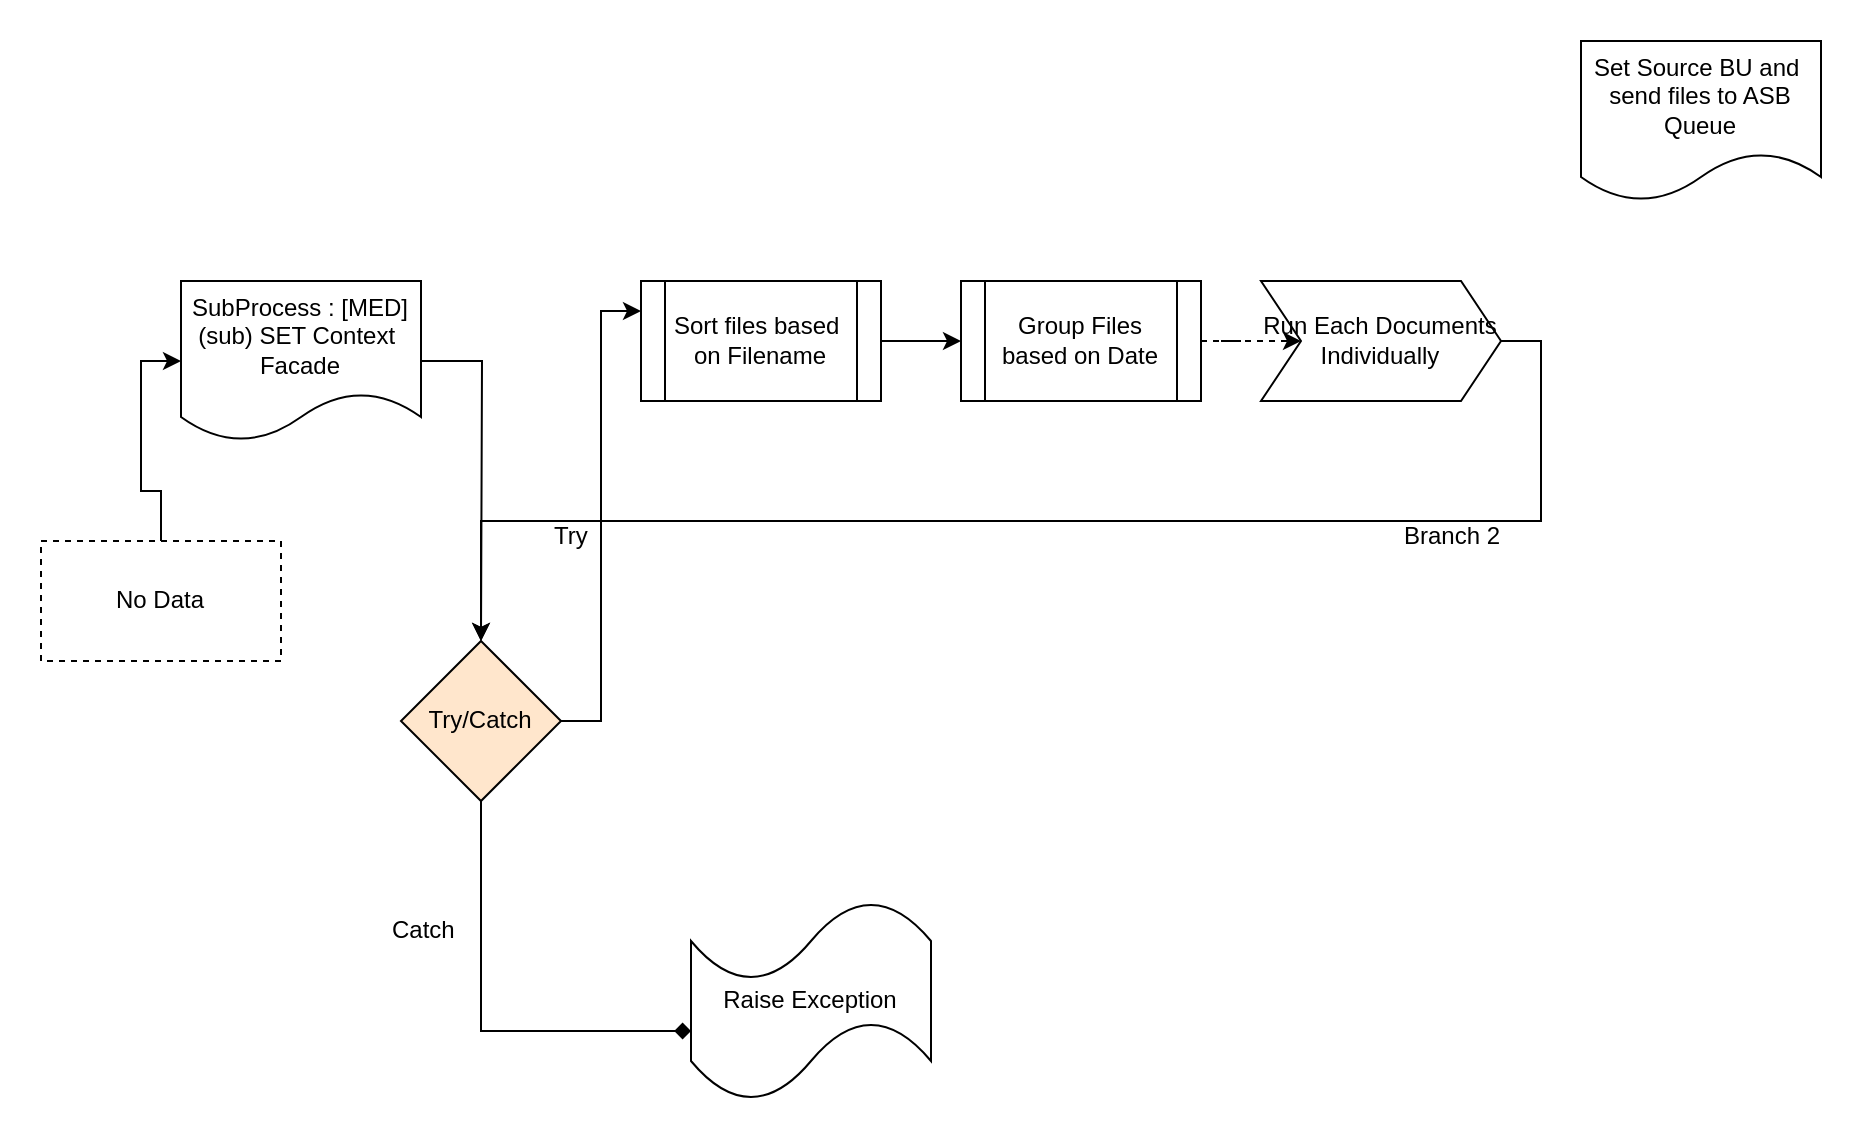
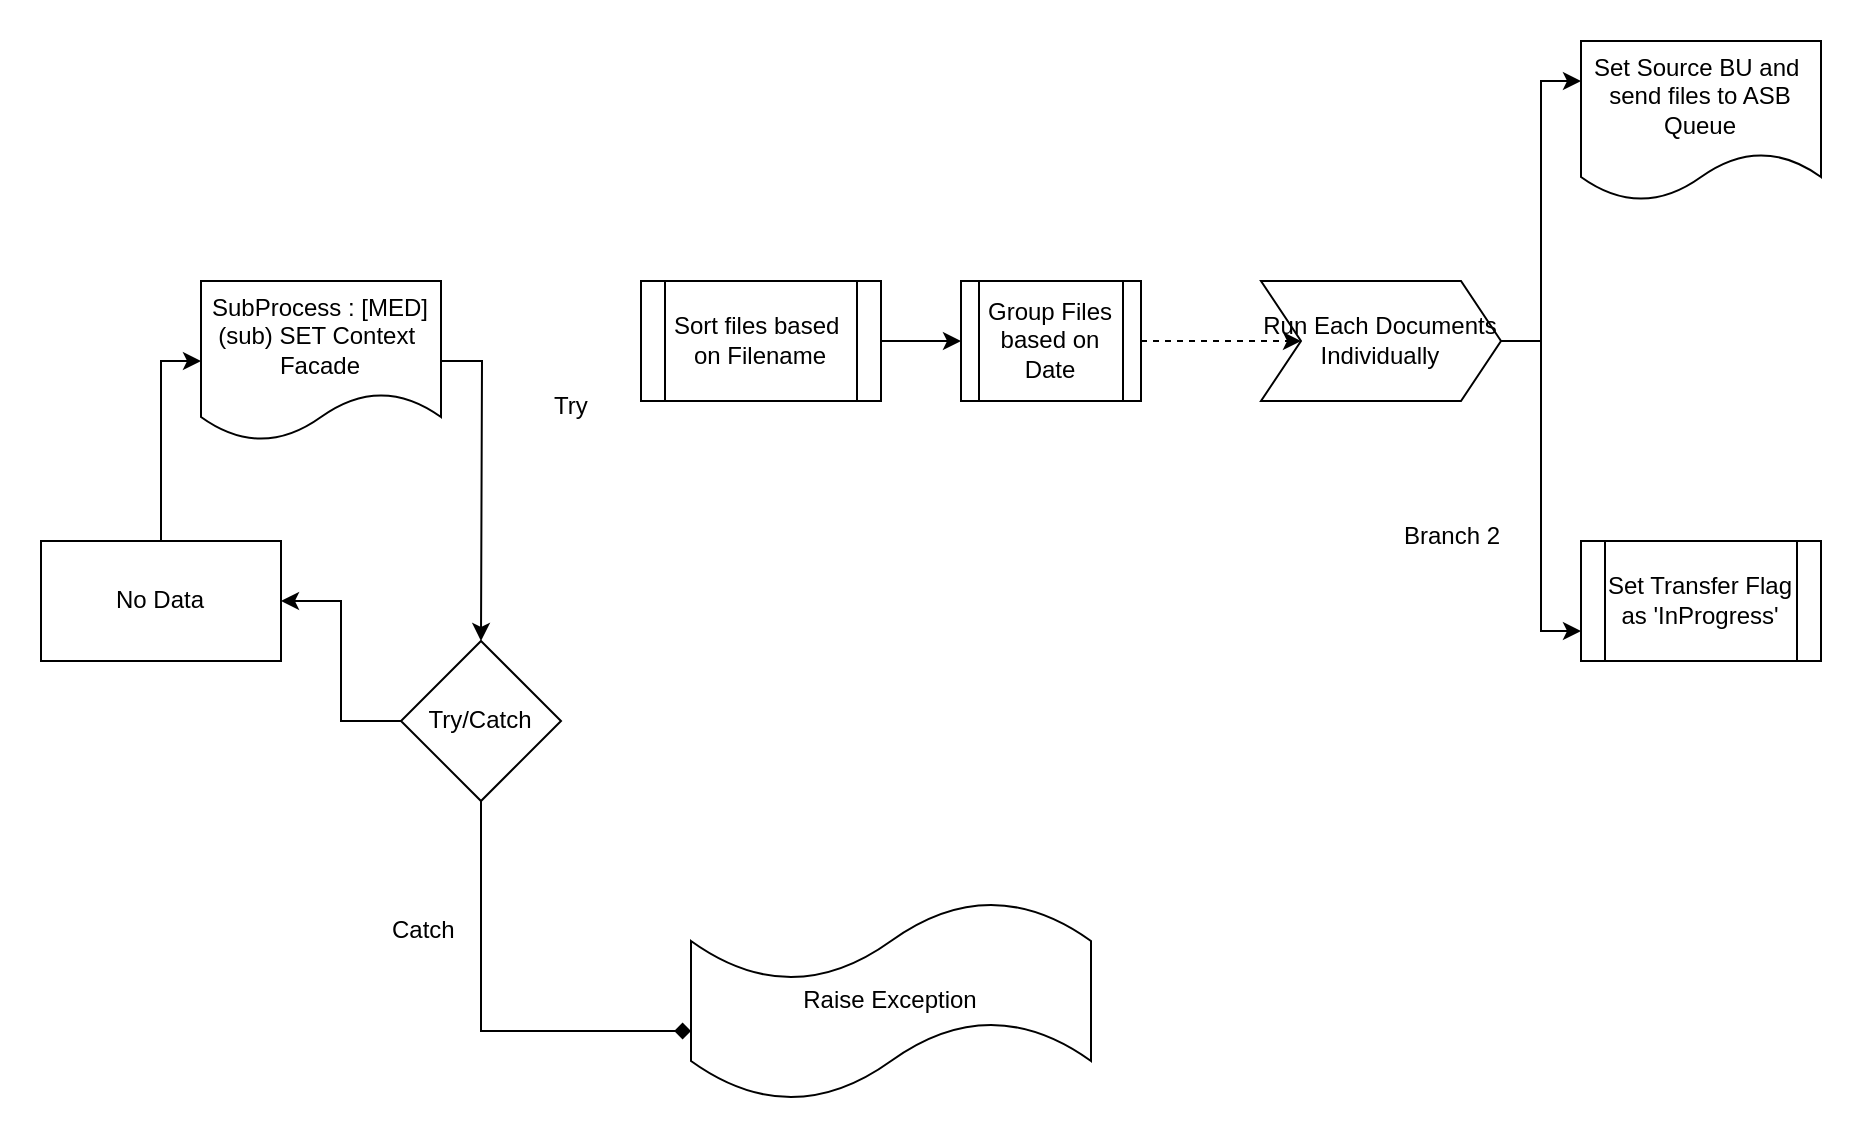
(1081, 341) -> (1051, 341)
(301, 361) -> (321, 361)
(1012, 521) -> (1541, 196)
(601, 524) -> (341, 668)
(581, 537) -> (581, 407)
none -> (1541, 591)
(161, 601) -> (161, 601)
none -> (1701, 601)
(481, 721) -> (481, 721)
(811, 1001) -> (891, 1001)
